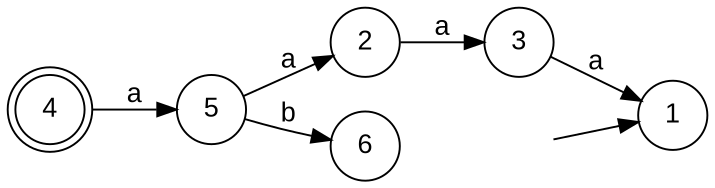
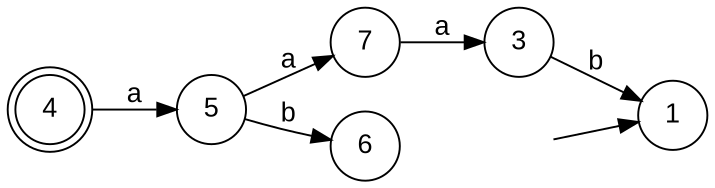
(365, 42) -> (365, 42)
(596, 62) -> (596, 62)
